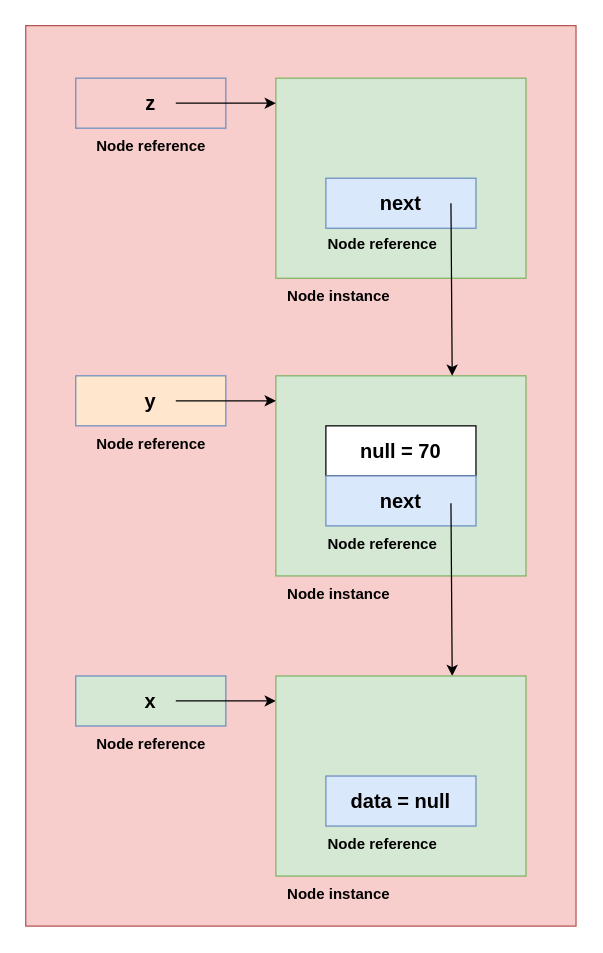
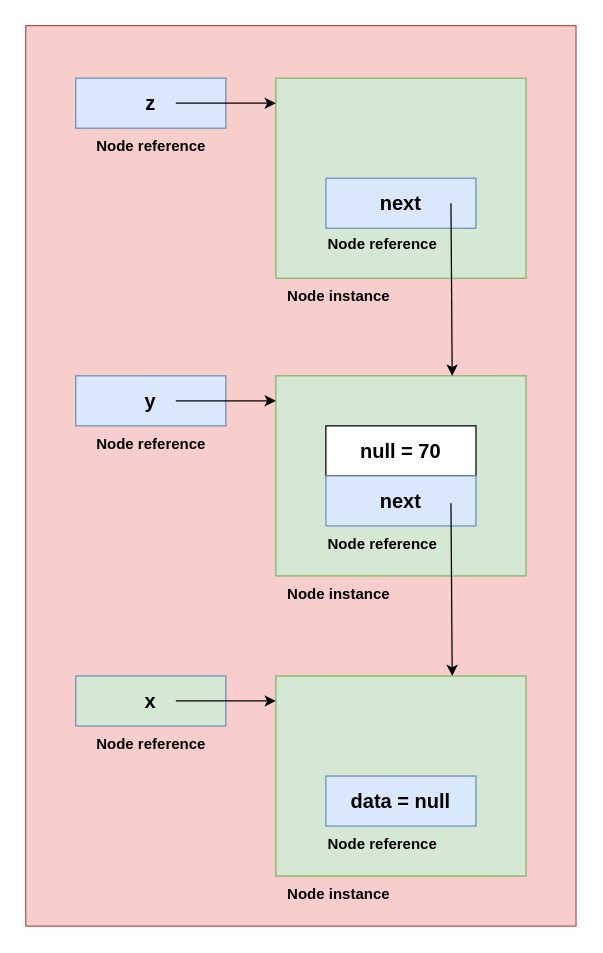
(151, 103) -> (151, 103)
(151, 401) -> (151, 401)
